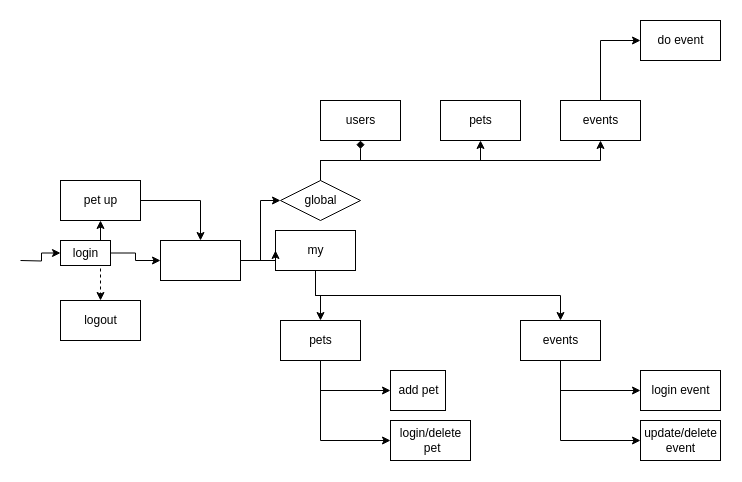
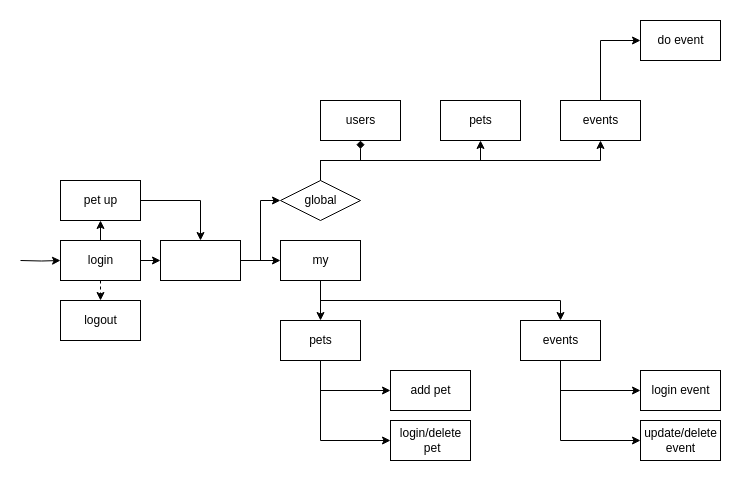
(316, 251) -> (321, 261)
(86, 253) -> (101, 261)
(418, 391) -> (431, 391)
